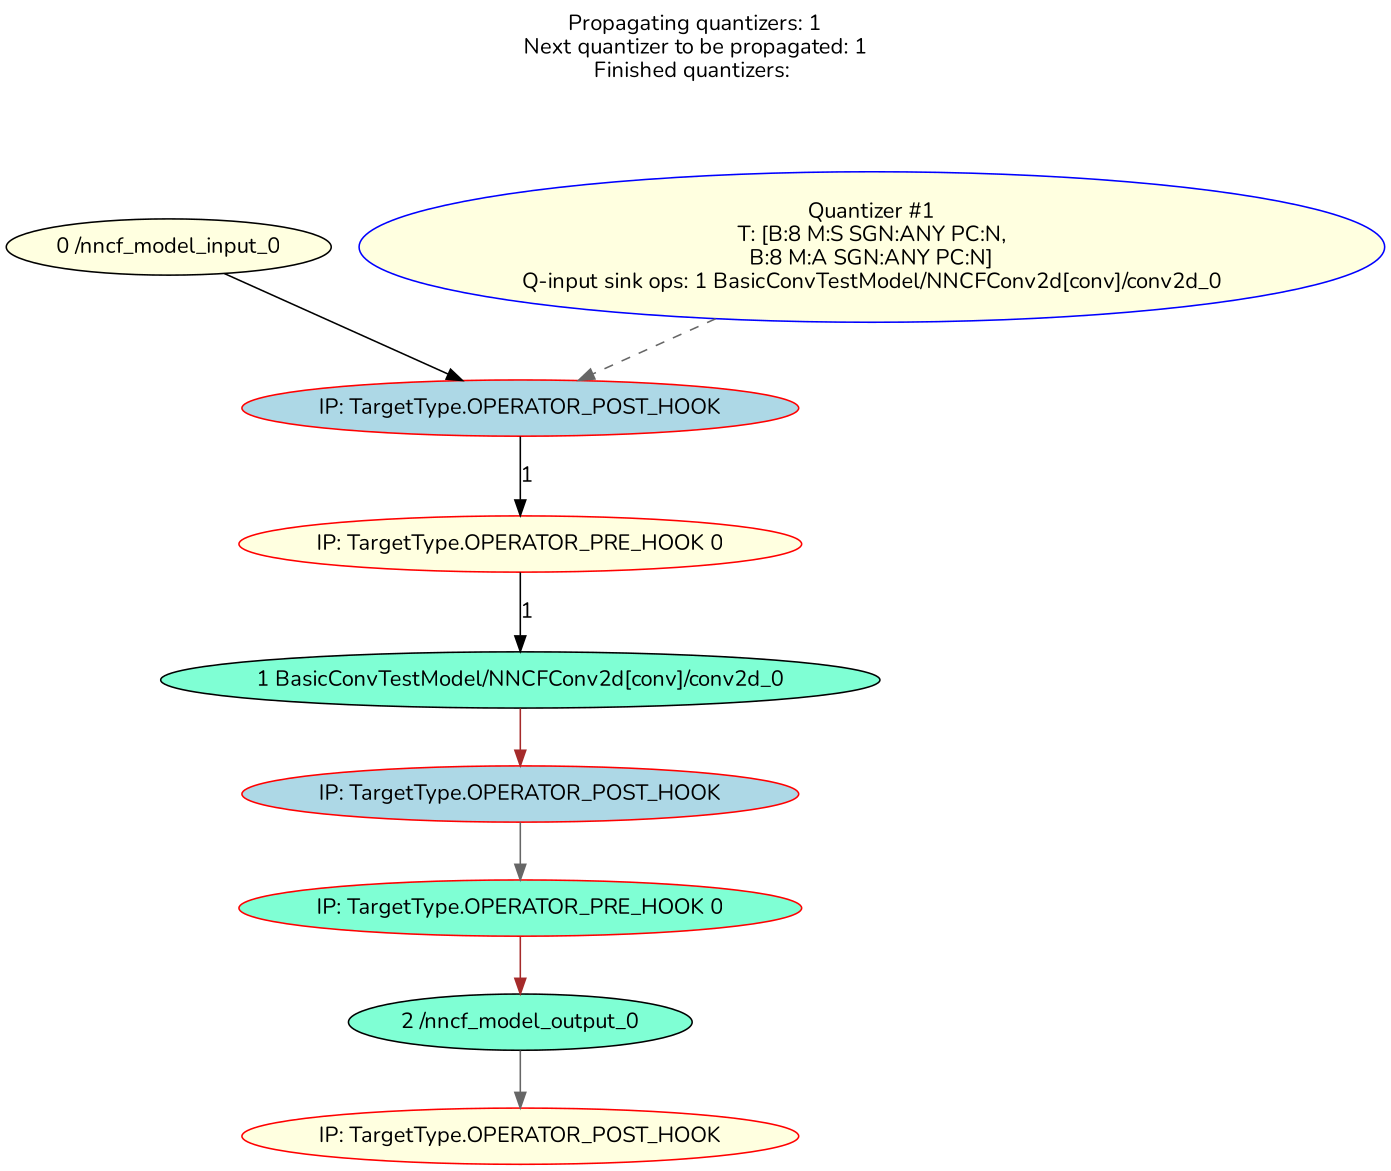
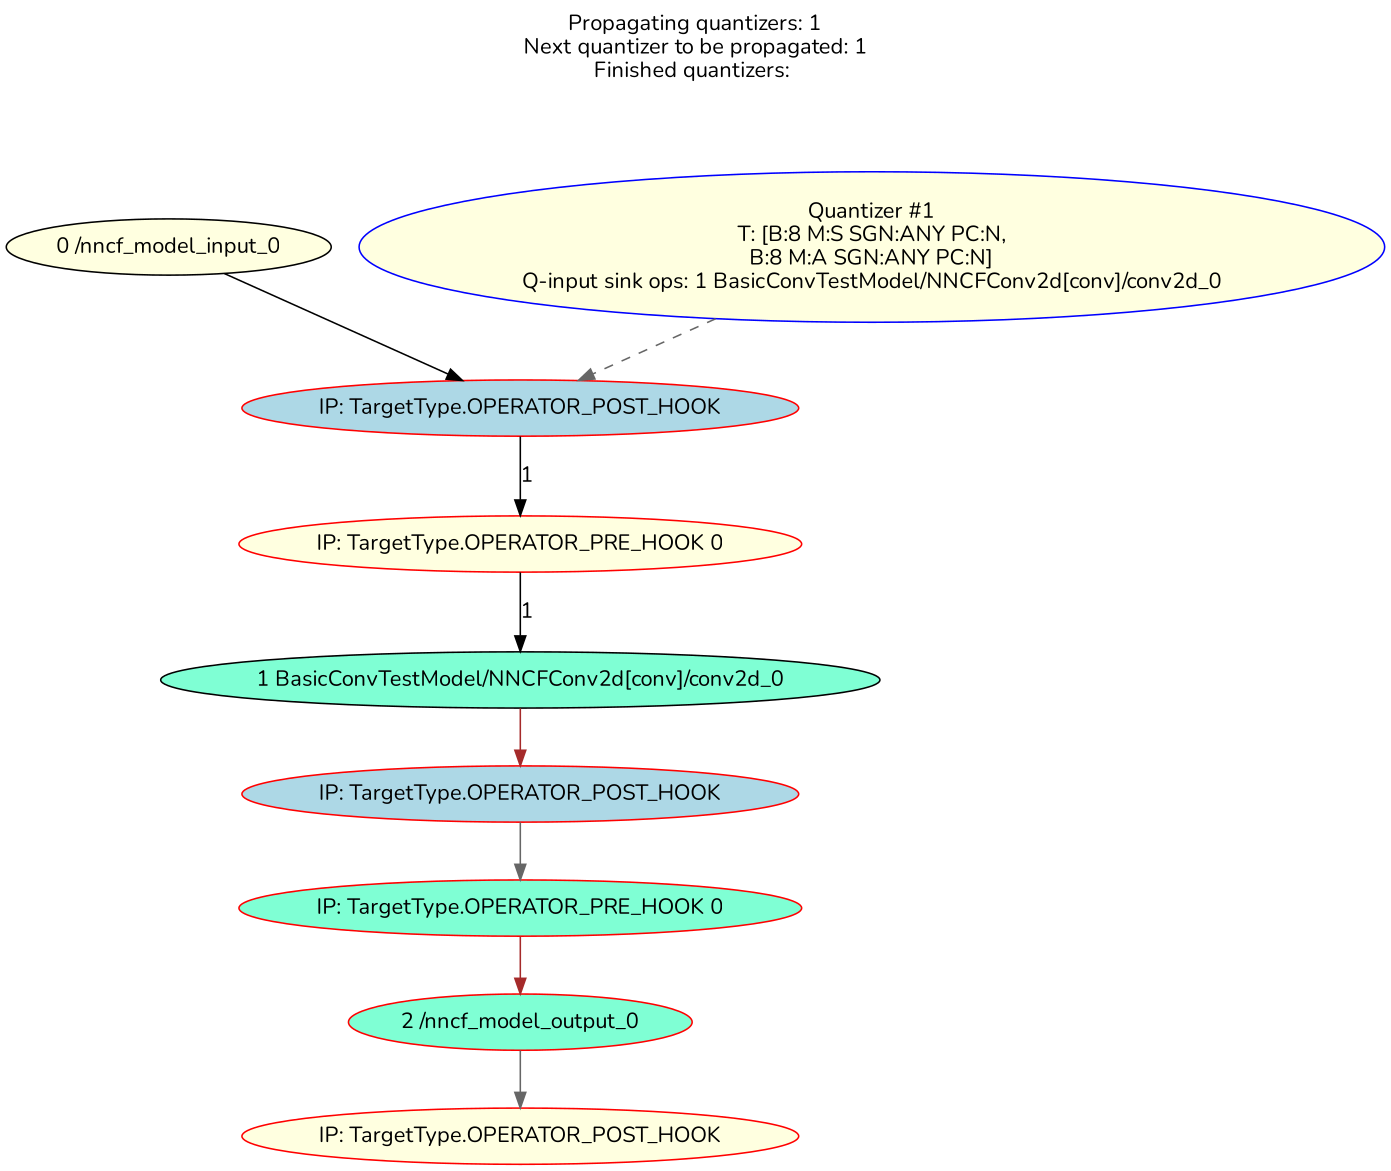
(520, 1022) -> (520, 1022)
